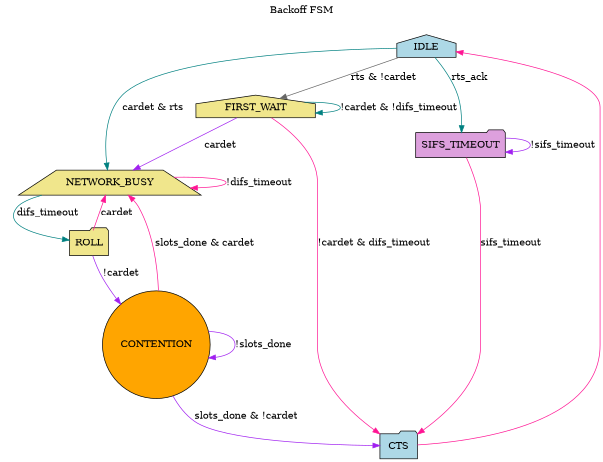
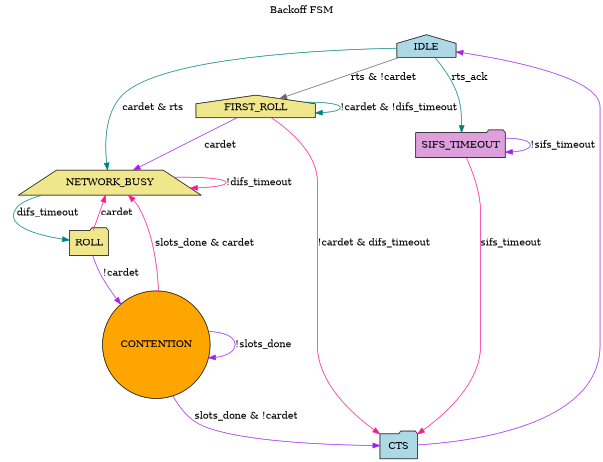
(256, 108) -> (256, 108)
(600, 263) -> (600, 263)
